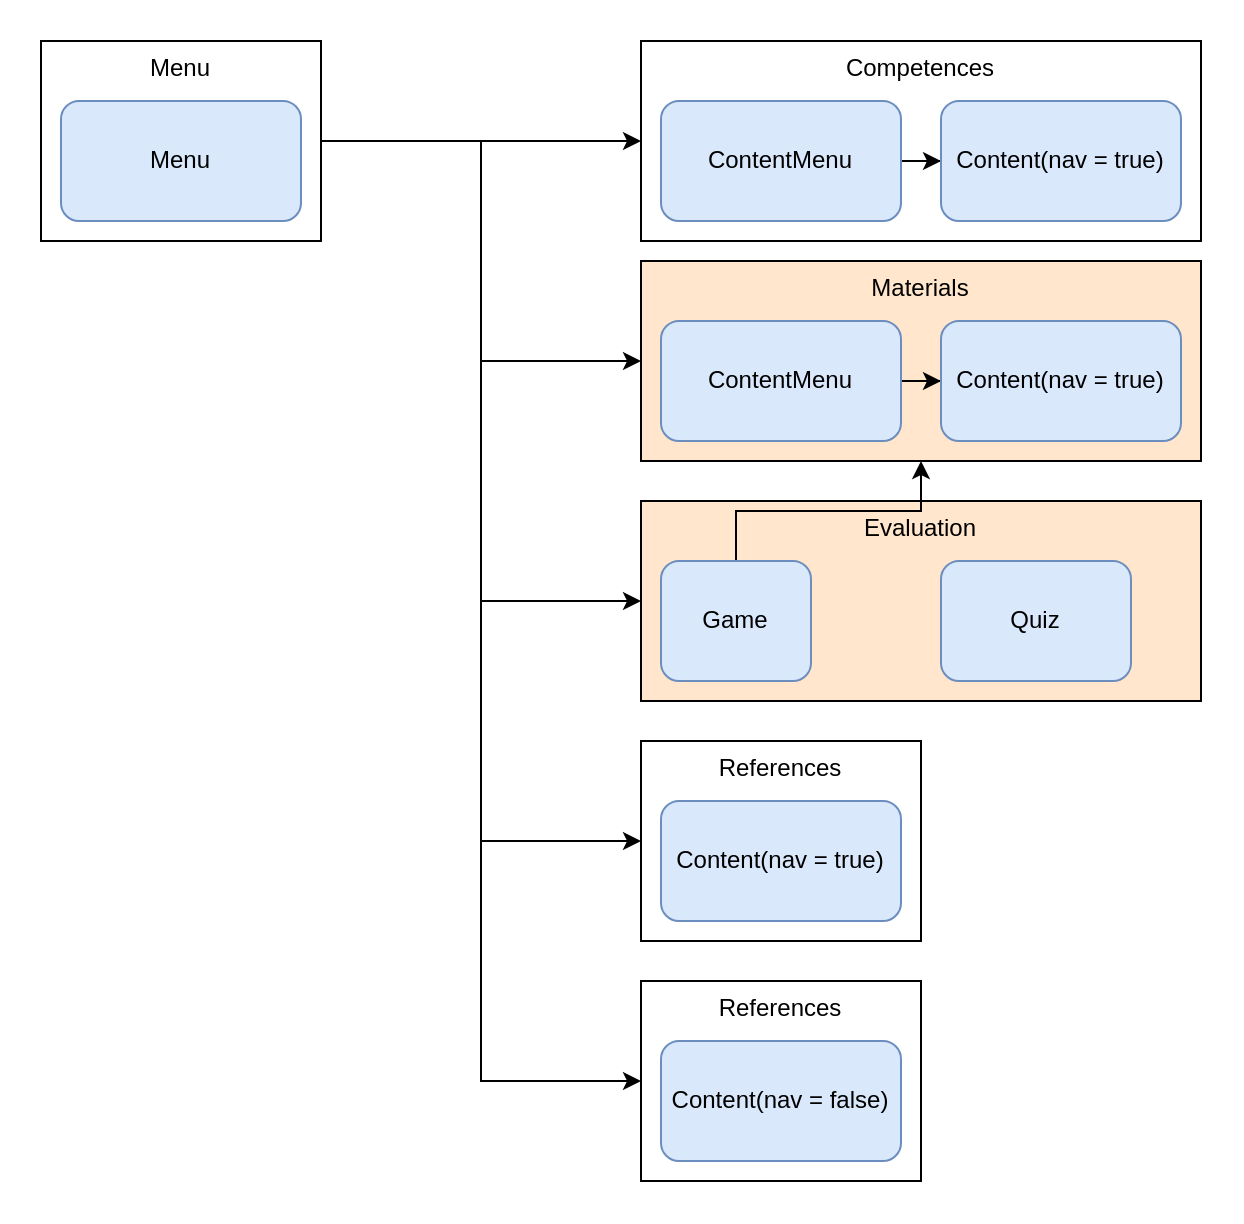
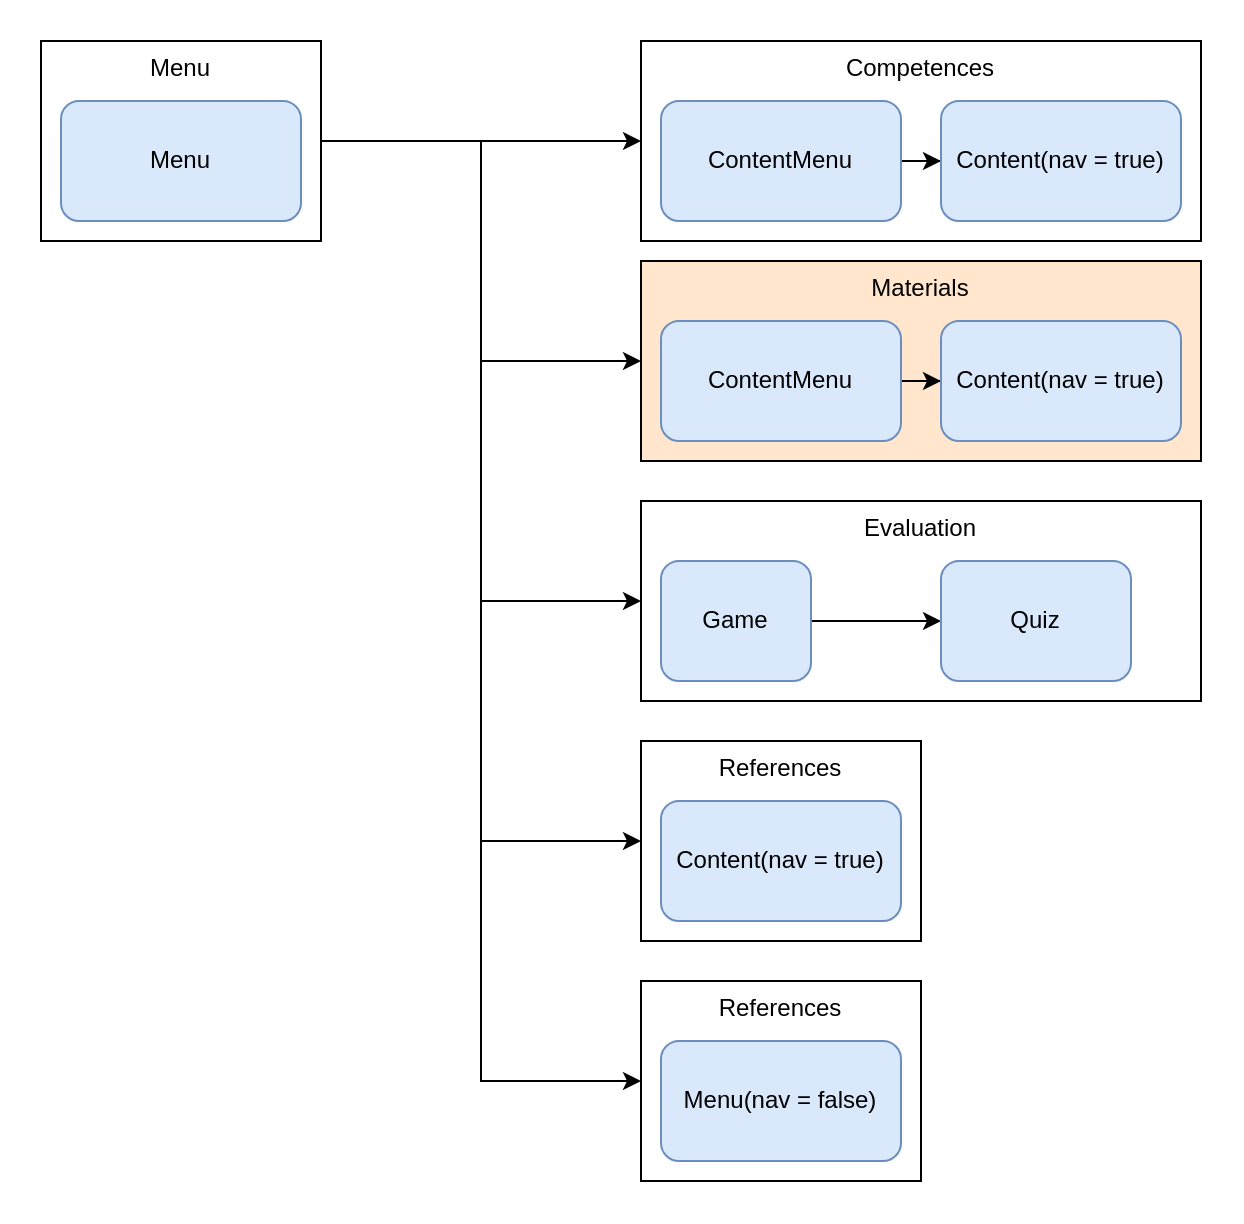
(822, 511) -> (869, 621)
(921, 601) -> (921, 601)
(781, 1101) -> (781, 1101)
